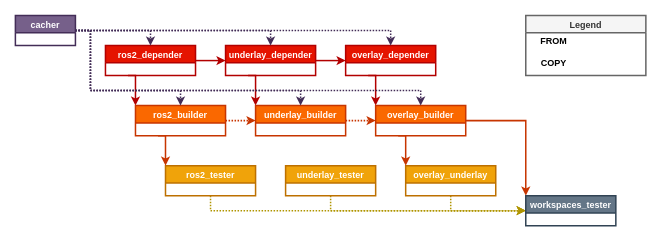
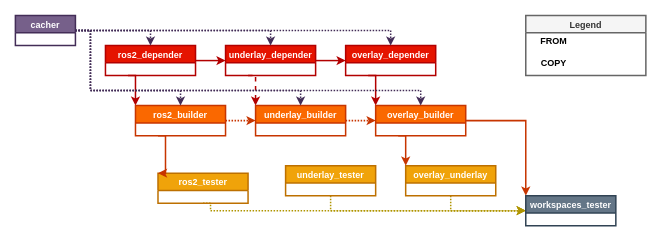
(255, 87) -> (255, 87)
(210, 180) -> (203, 188)
